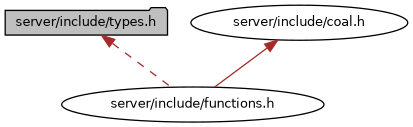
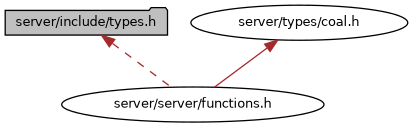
(299, 23) -> (299, 23)
(193, 105) -> (193, 105)
